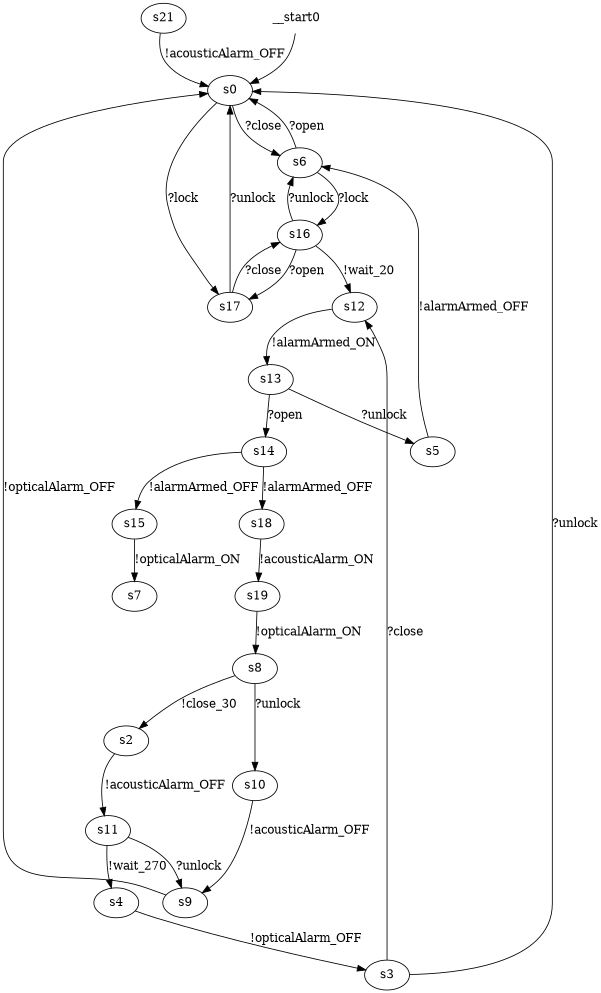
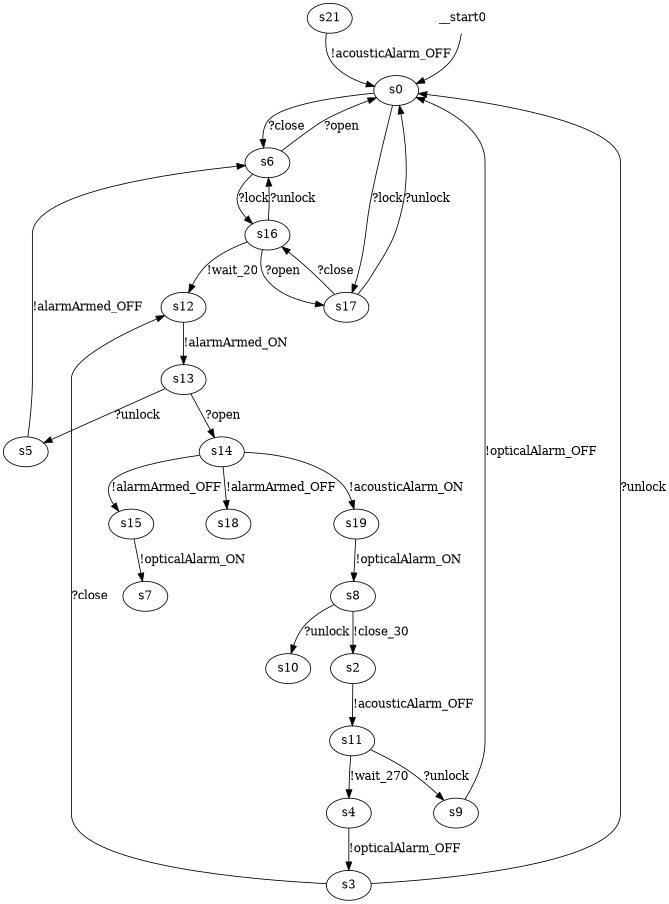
(260, 556) -> (306, 463)
(239, 848) -> none
